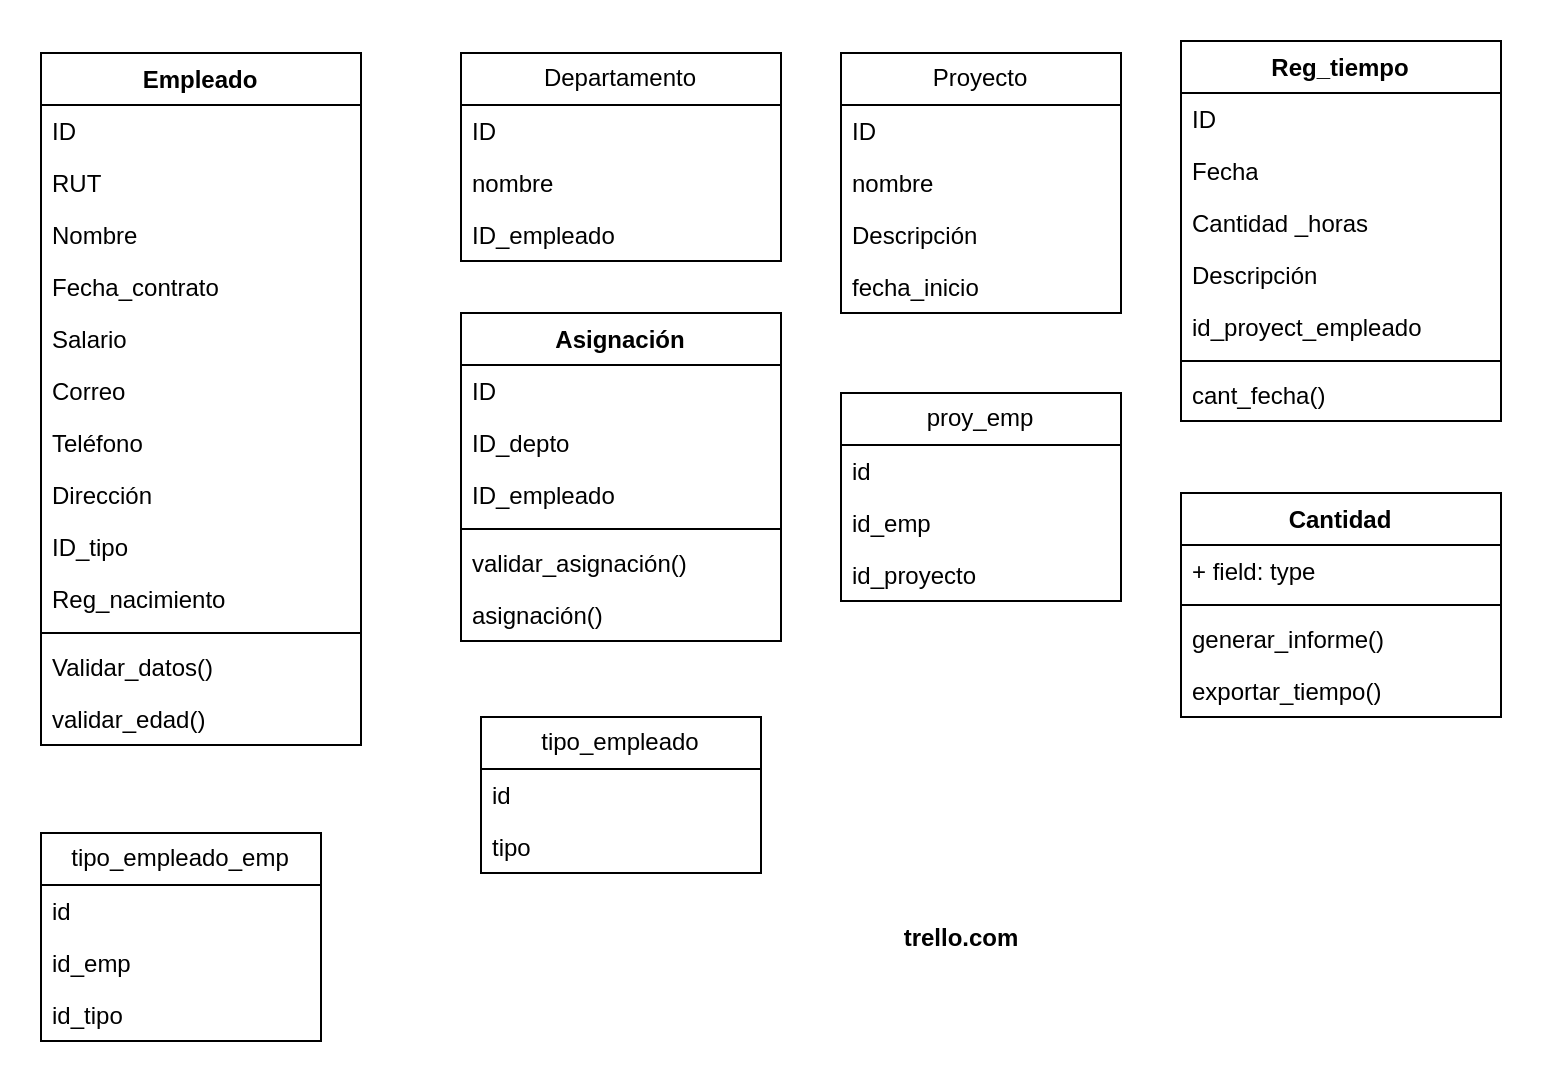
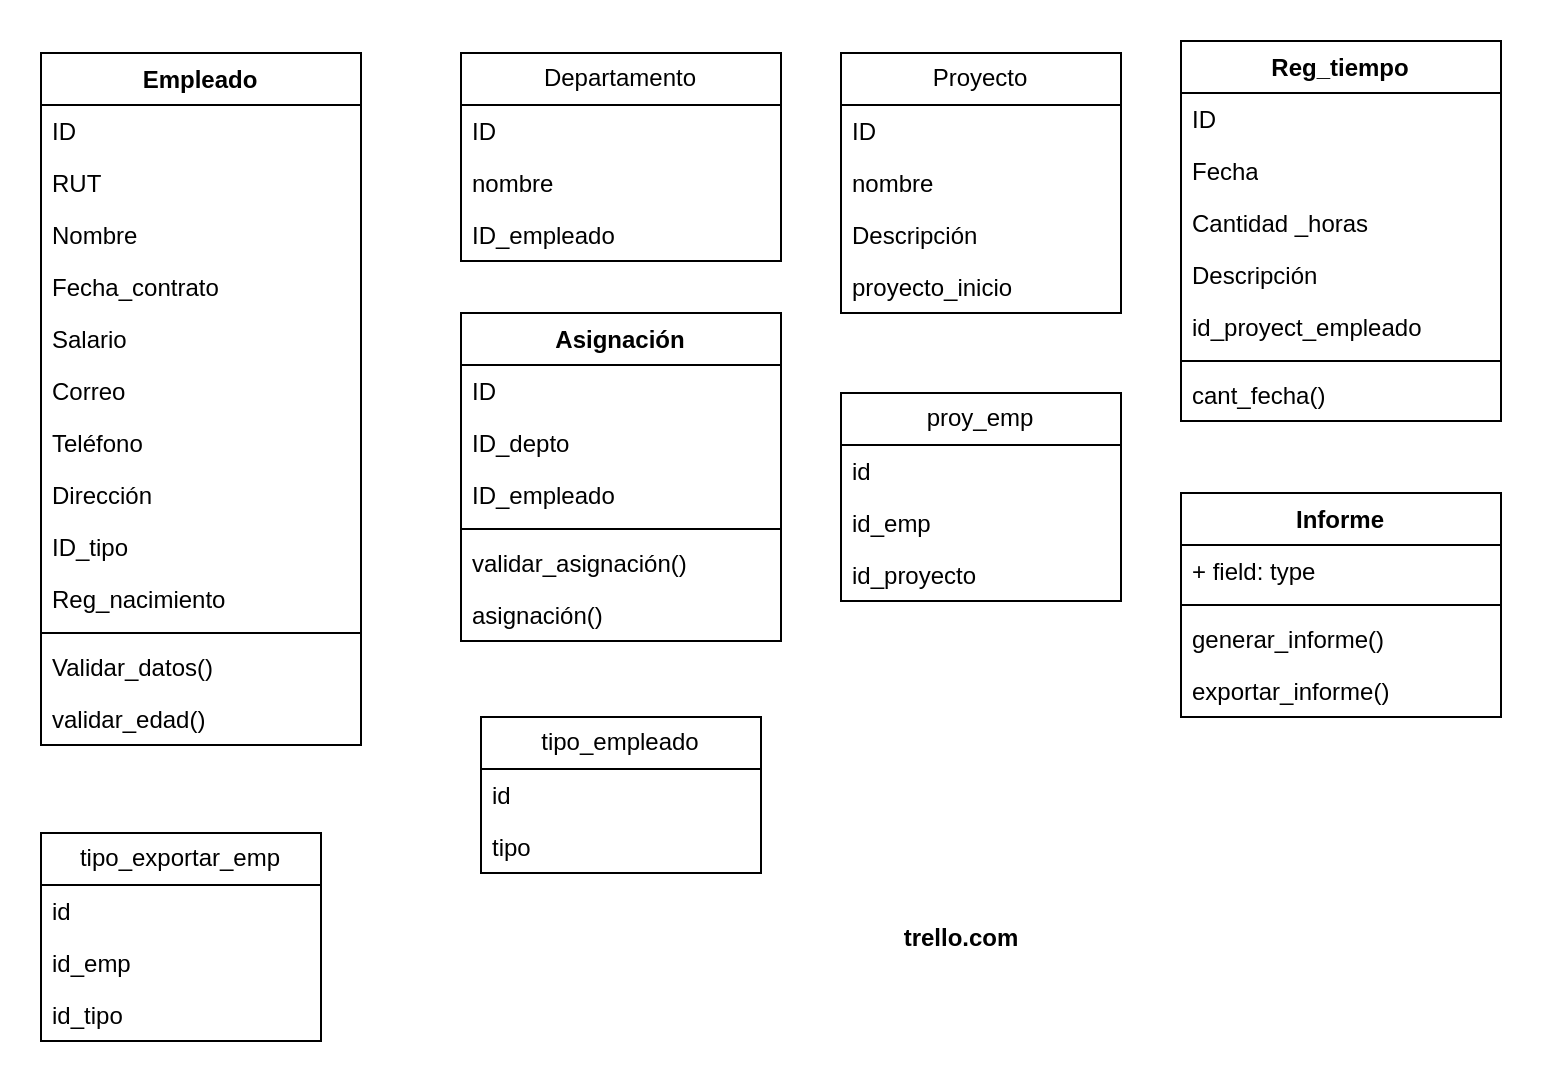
(924, 289) -> (944, 289)
(1341, 521) -> (1341, 521)
(1304, 693) -> (1311, 693)
(181, 859) -> (181, 859)
